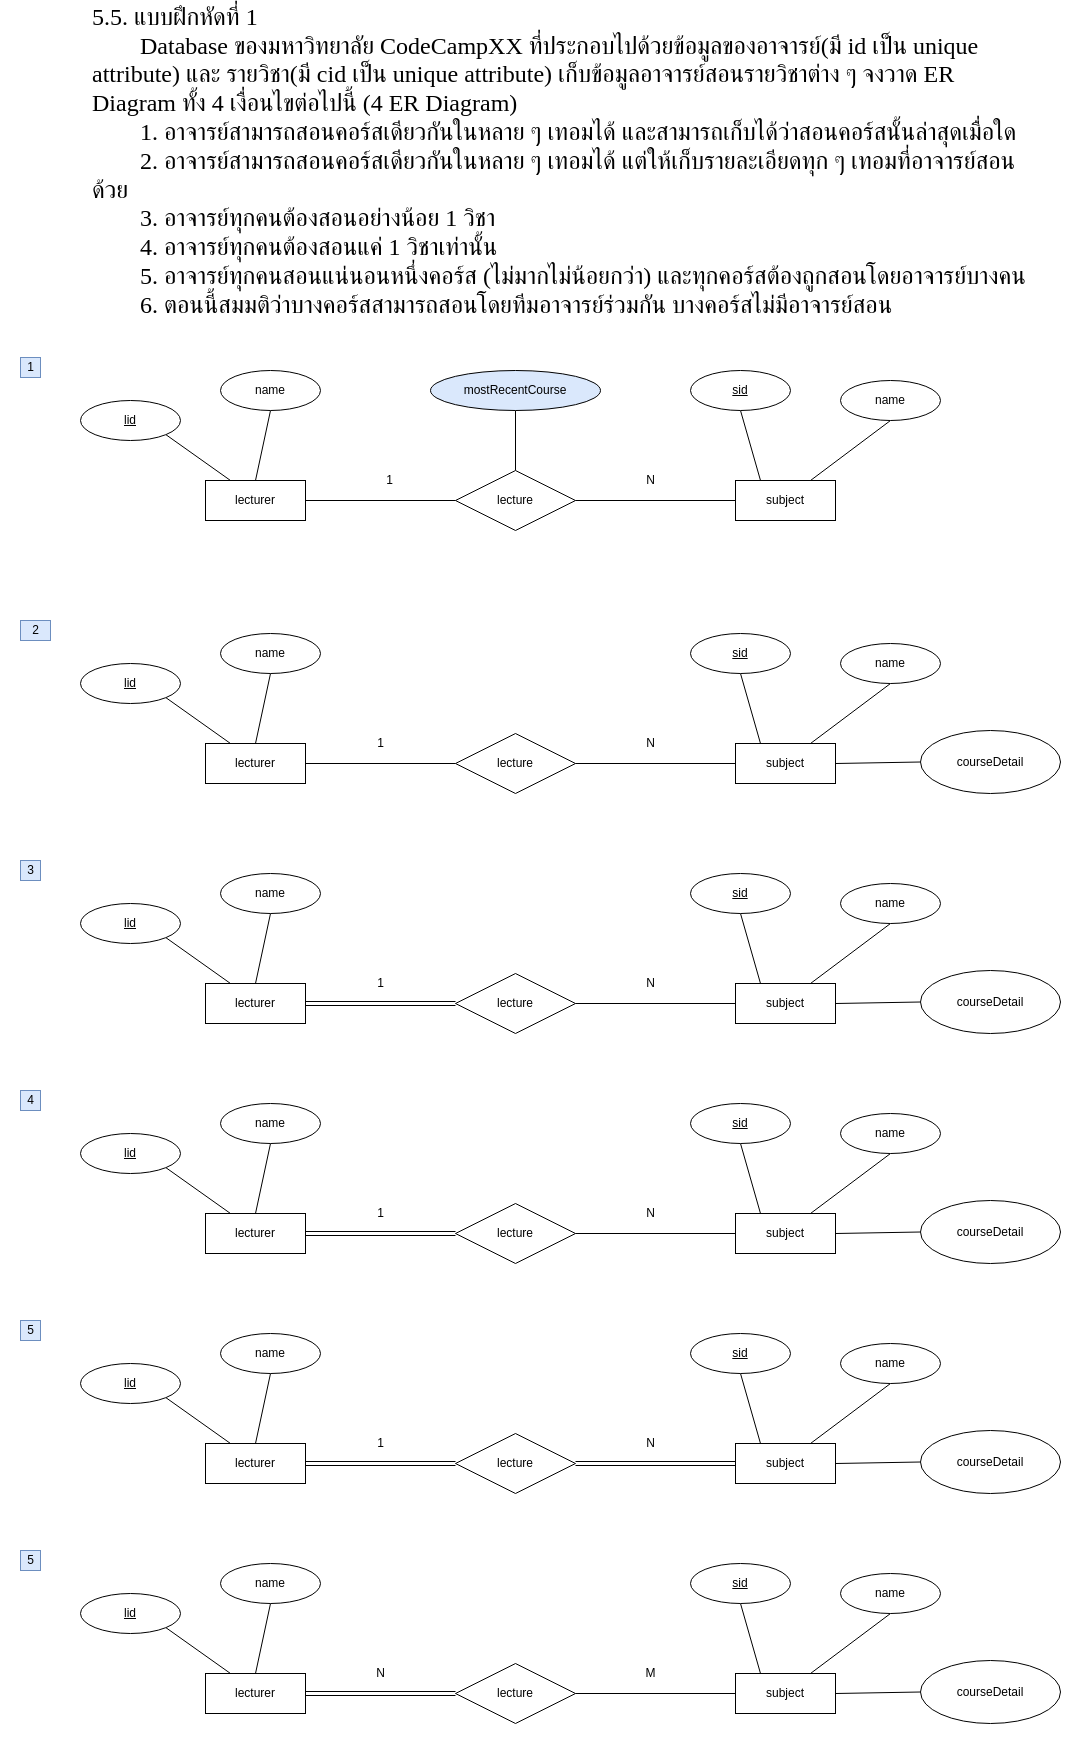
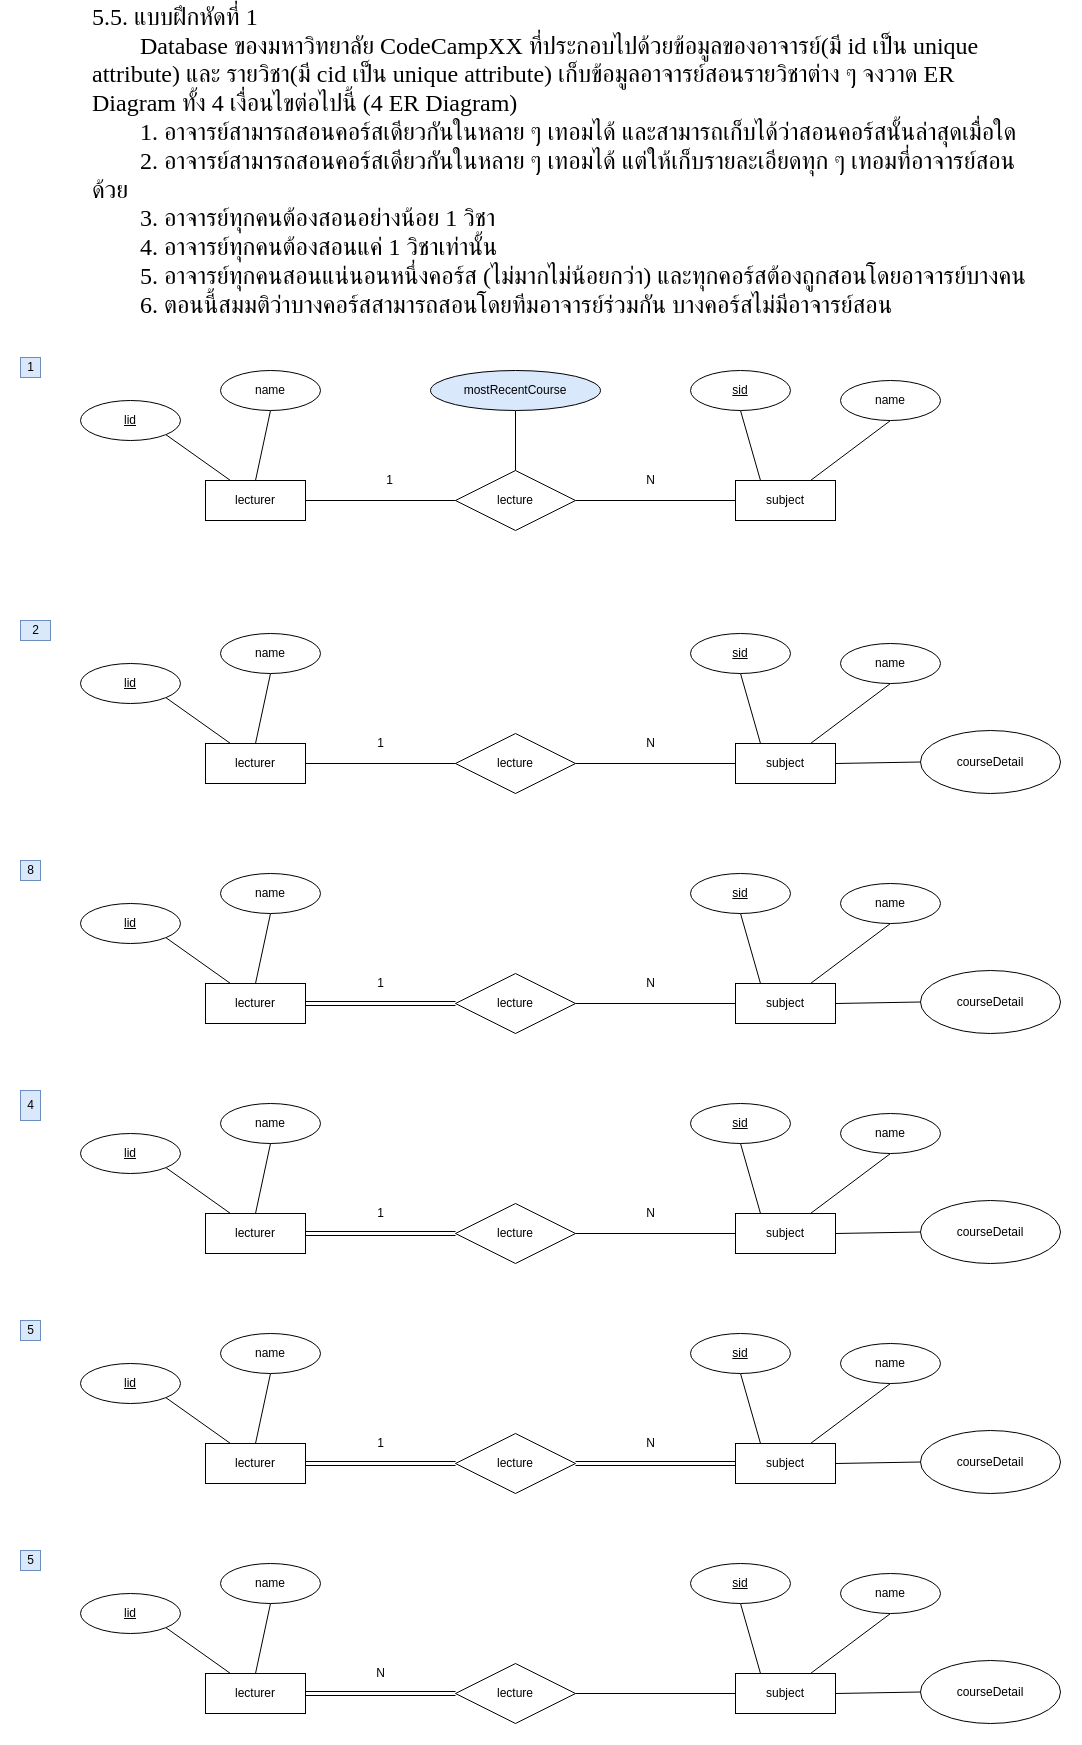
(31, 871) -> (31, 871)
(31, 1101) -> (31, 1106)
(651, 1674) -> none
